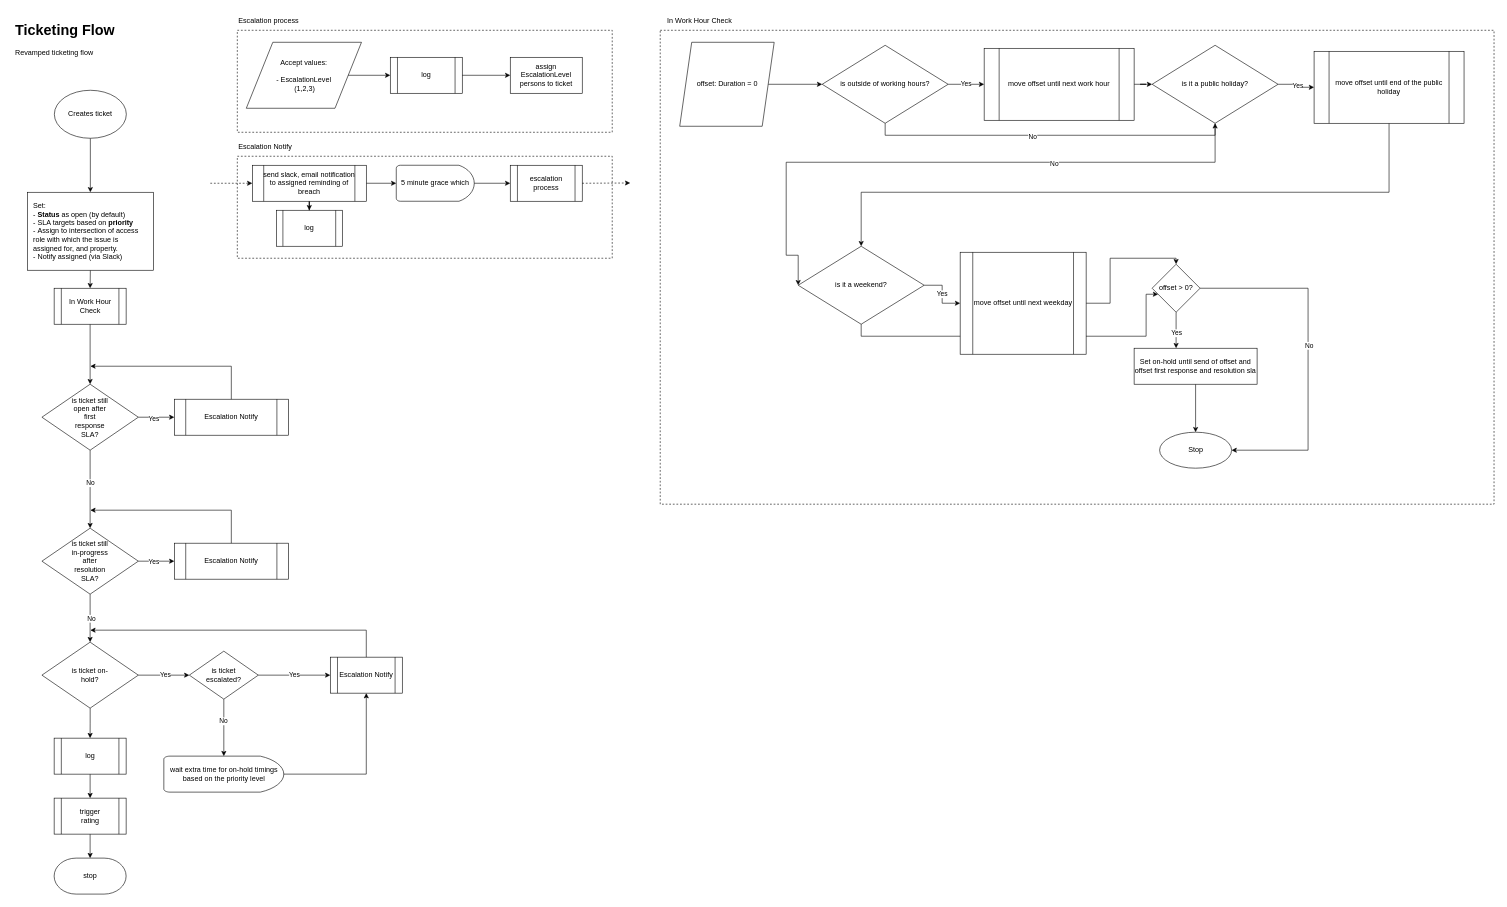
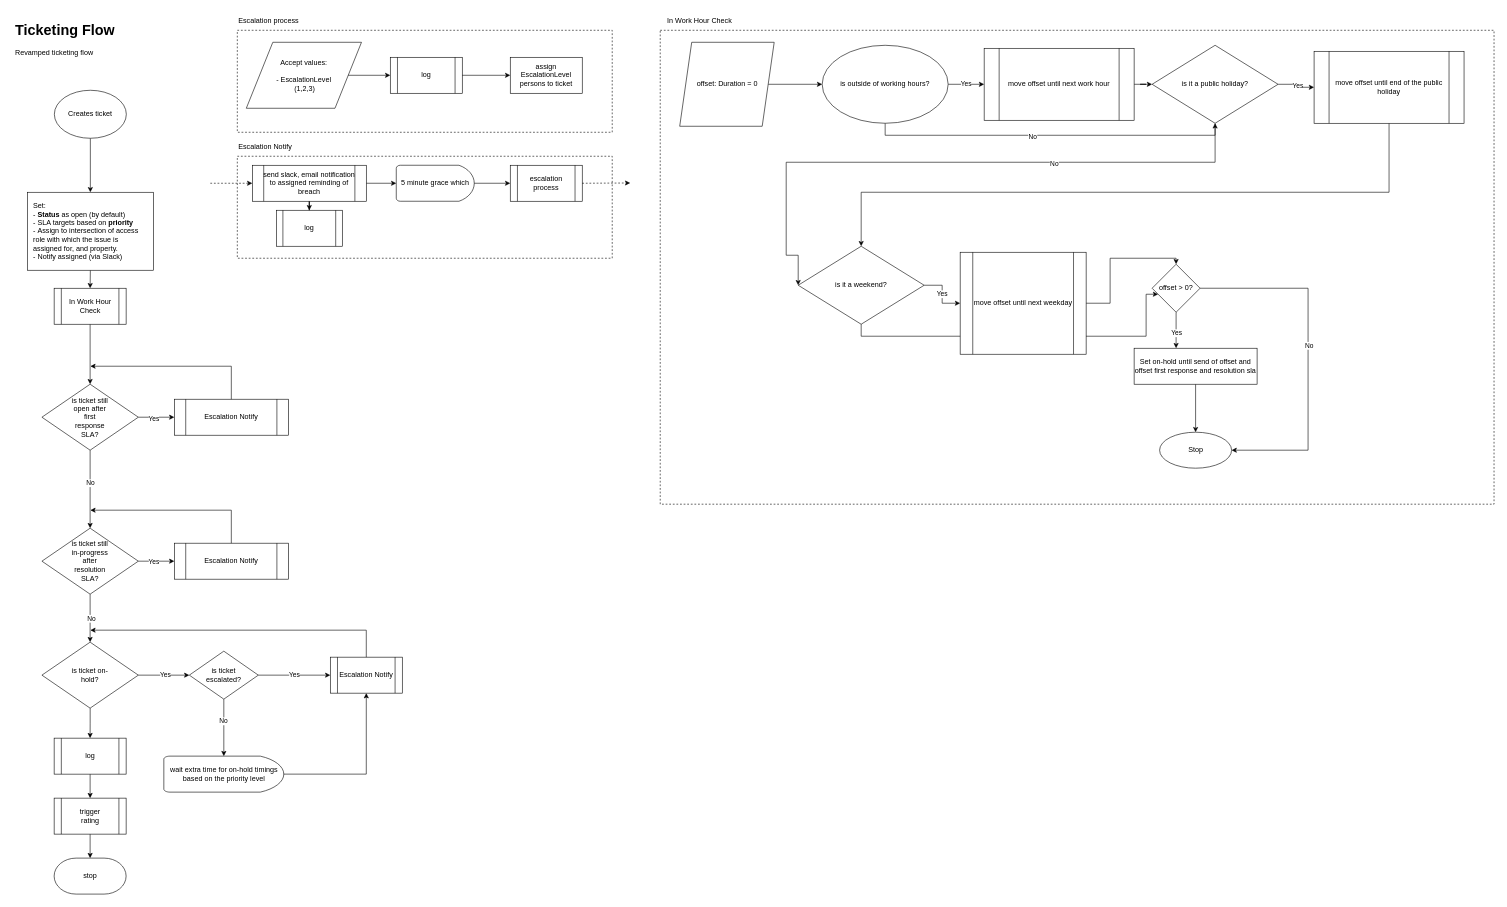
(885, 84) -> (885, 84)
